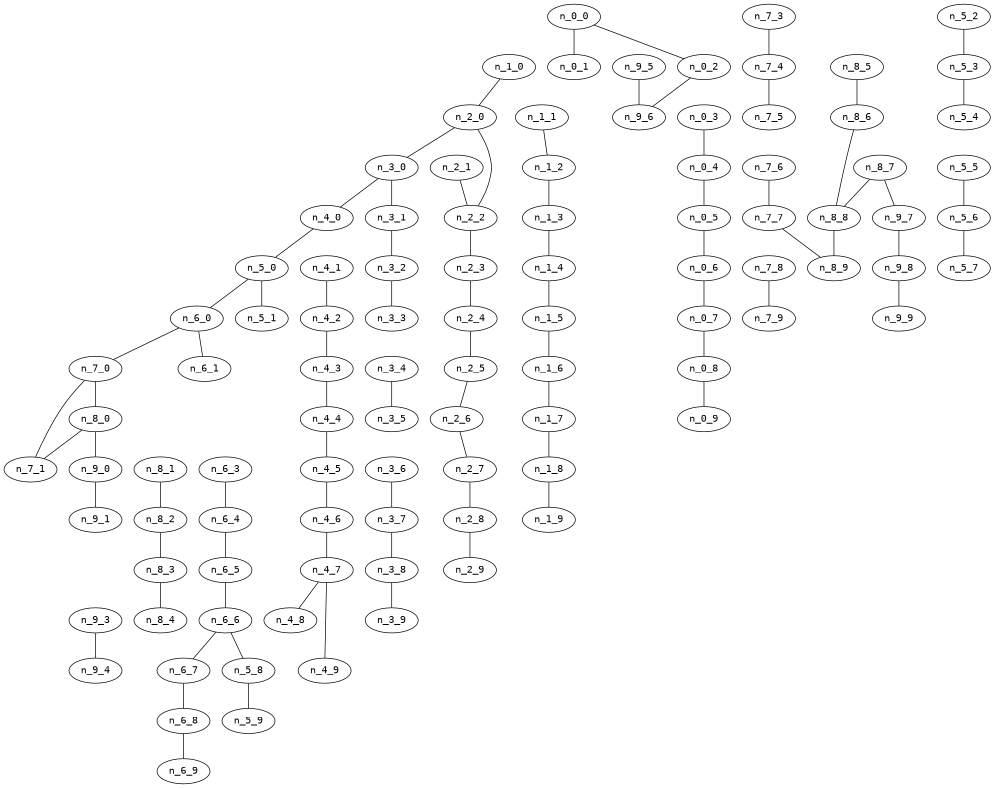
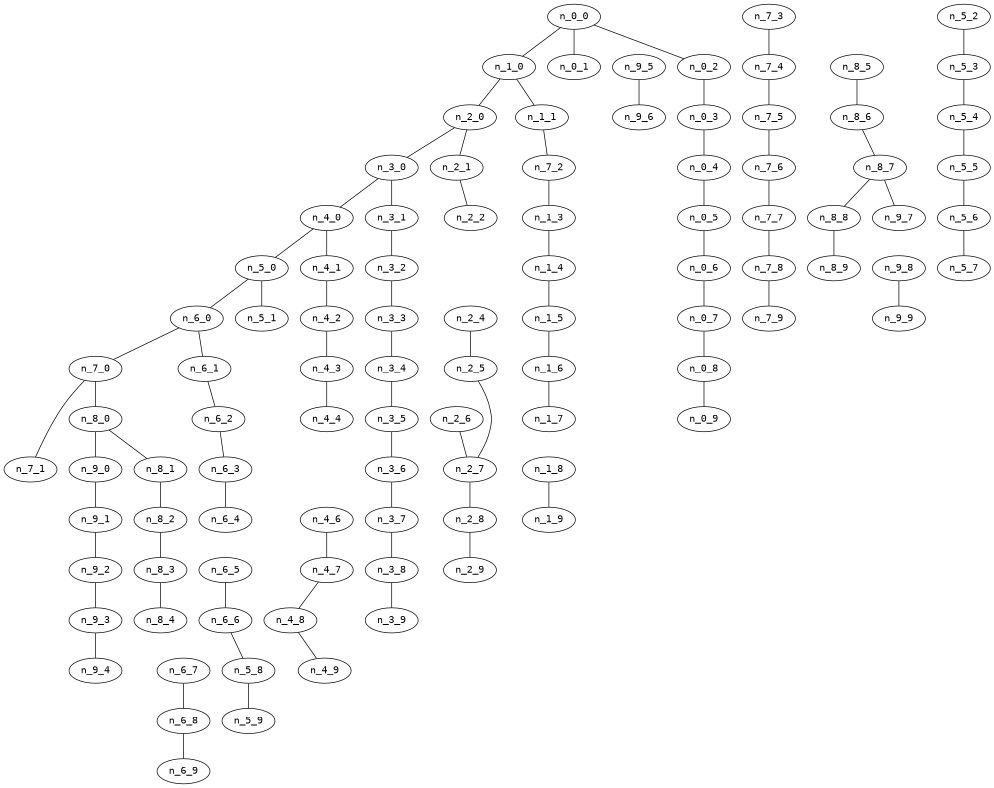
none -> (542, 42)
none -> (525, 92)
(671, 92) -> (704, 92)
none -> (769, 143)
none -> (964, 143)
(491, 168) -> (463, 142)
(549, 168) -> (549, 168)
(844, 168) -> (869, 143)
none -> (327, 243)
(801, 243) -> (769, 243)
(899, 243) -> none
(471, 268) -> none
none -> (392, 344)
(464, 394) -> (491, 419)
none -> (218, 419)
(63, 444) -> (128, 444)
none -> (392, 444)
(549, 444) -> none
(327, 469) -> none
(225, 545) -> none
none -> (96, 570)
(326, 620) -> (307, 645)
(204, 646) -> none
